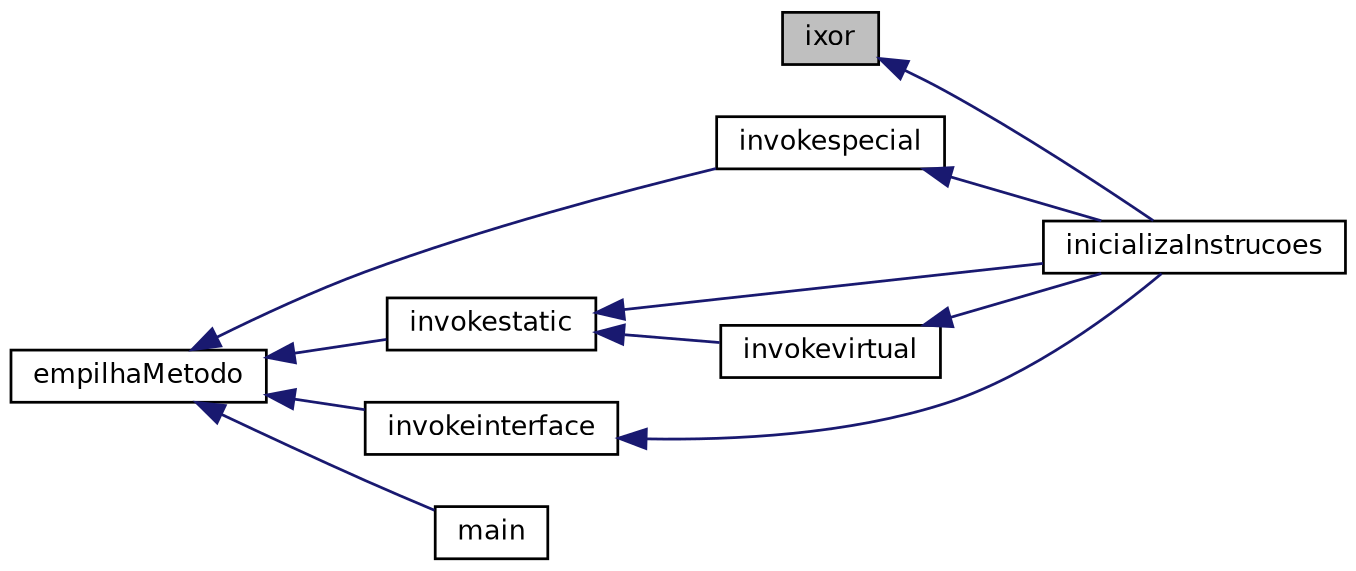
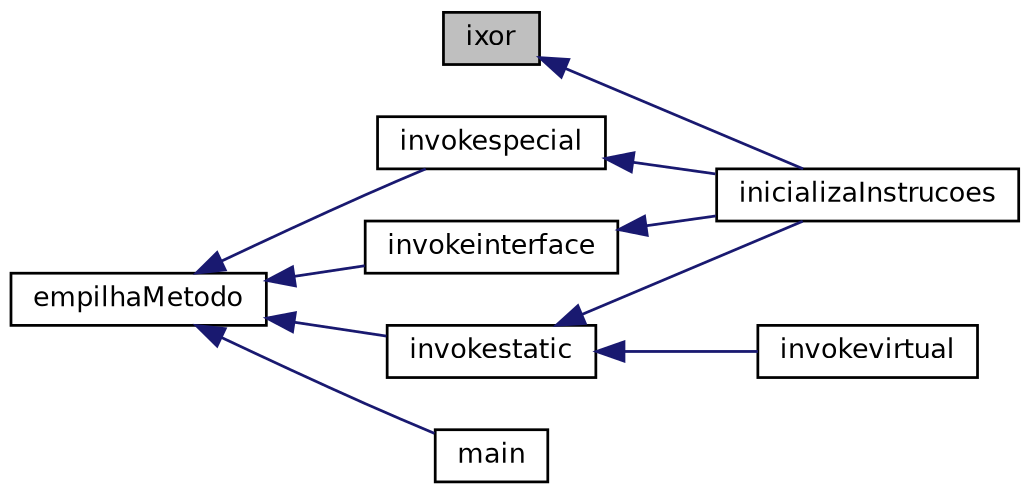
(1026, 295) -> none
